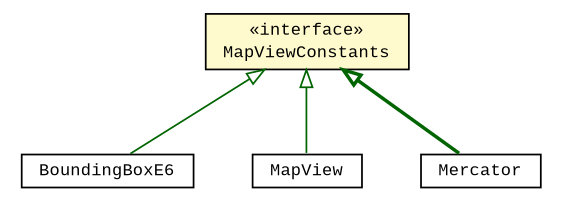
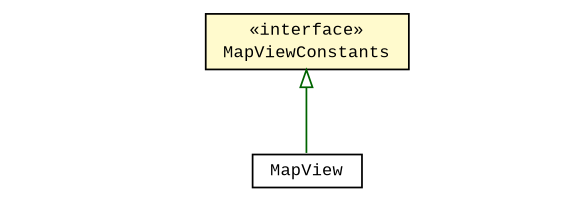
(107, 170) -> none
(480, 170) -> none
